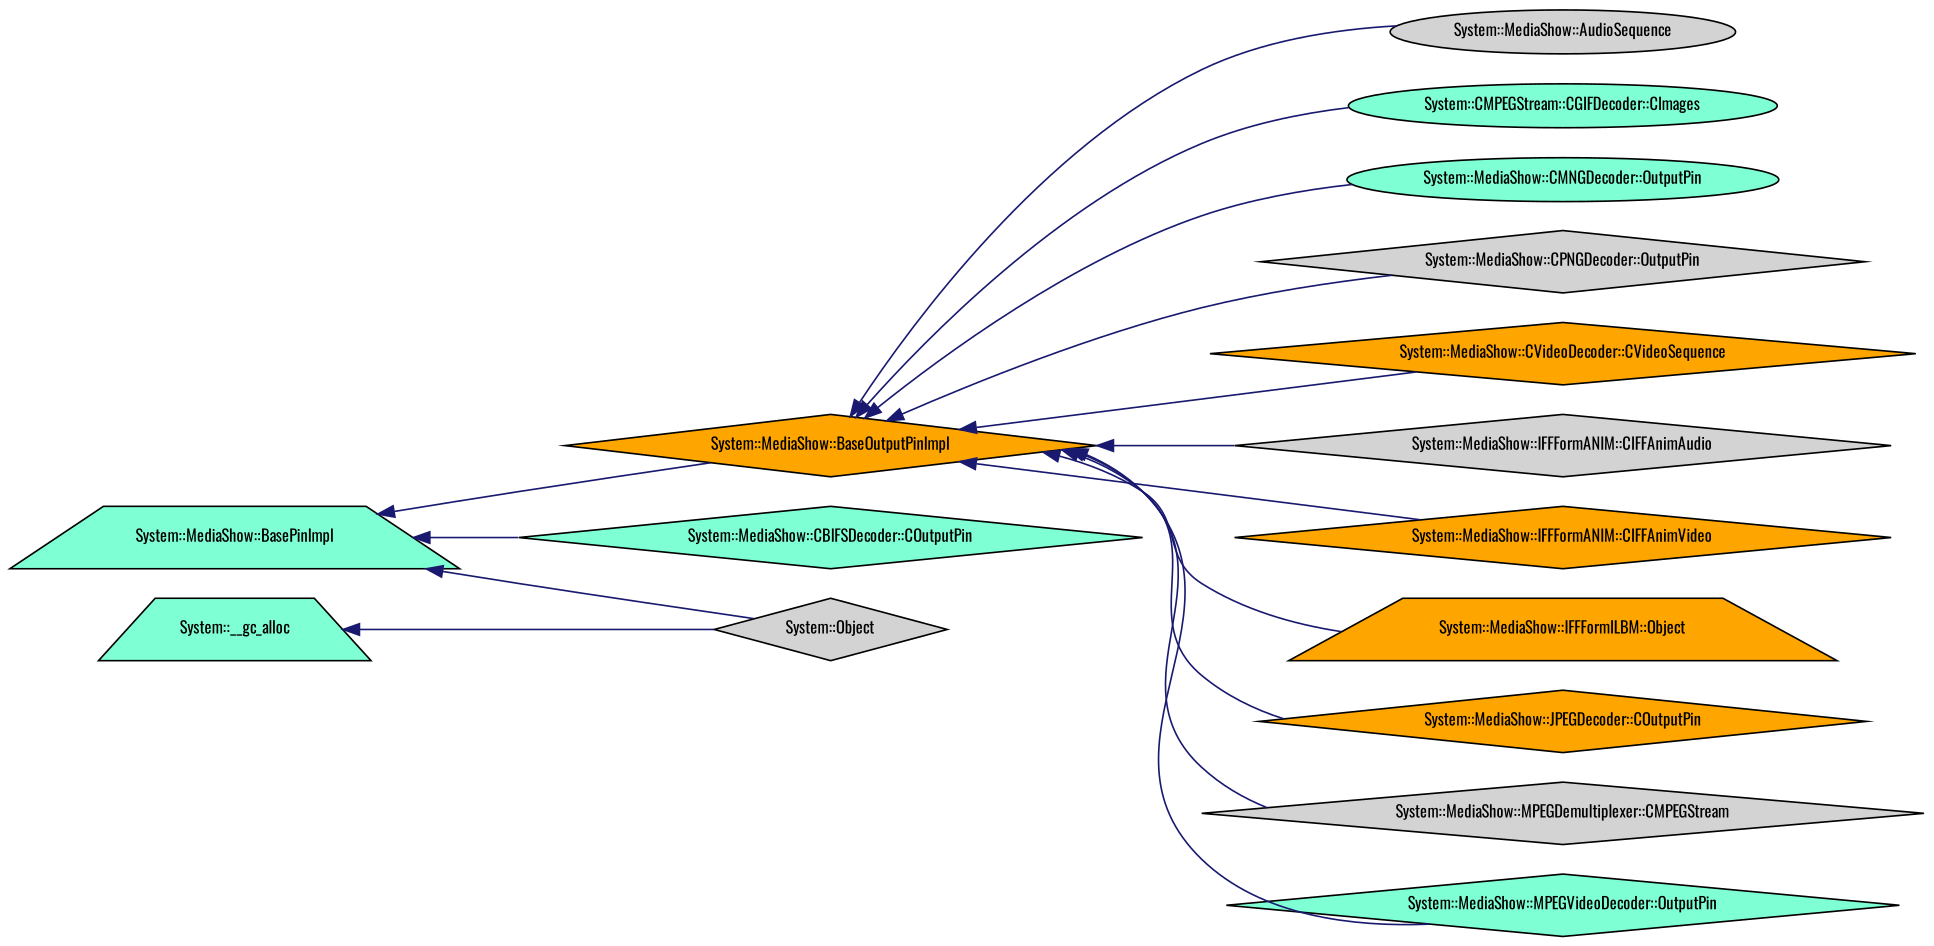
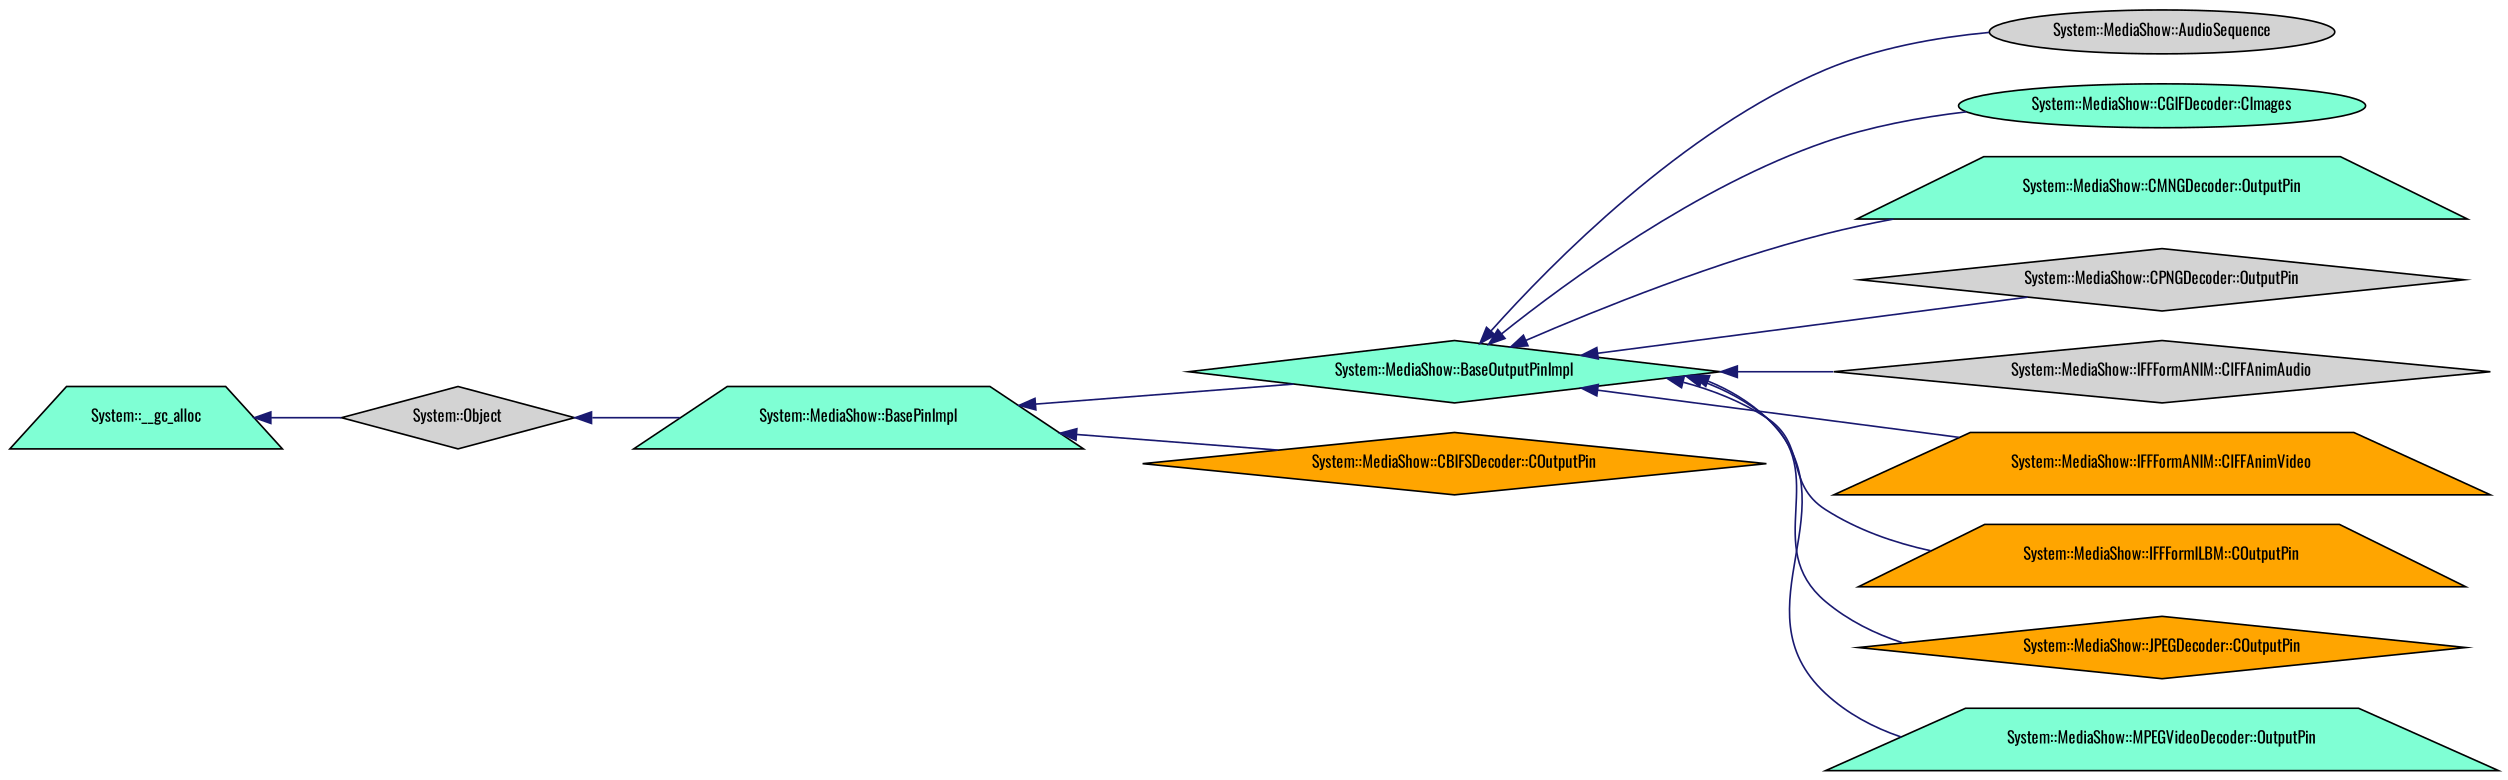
(1563, 106) -> (2162, 106)
(1563, 180) -> (2162, 188)
(1563, 354) -> none
(831, 446) -> (1455, 372)
(831, 538) -> (1455, 464)
(1563, 538) -> (2162, 464)
(598, 596) -> (636, 418)
(1563, 629) -> (2162, 556)
(1563, 813) -> none
(1563, 905) -> (2162, 739)
